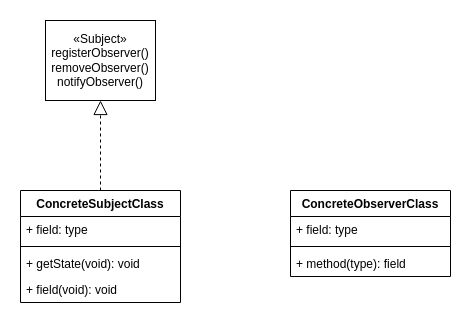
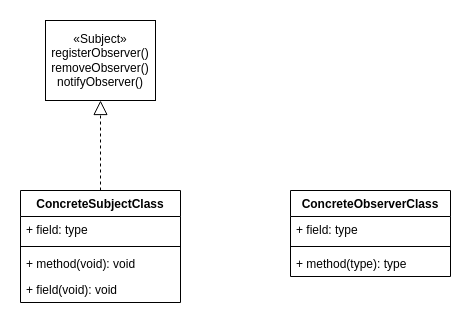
(93, 265) -> (86, 265)
(359, 265) -> (359, 265)
